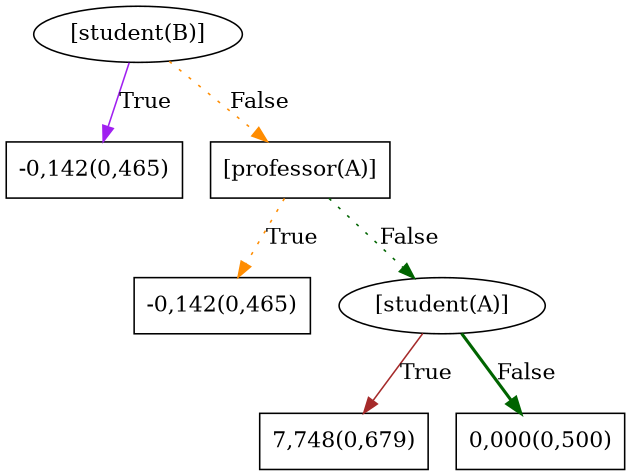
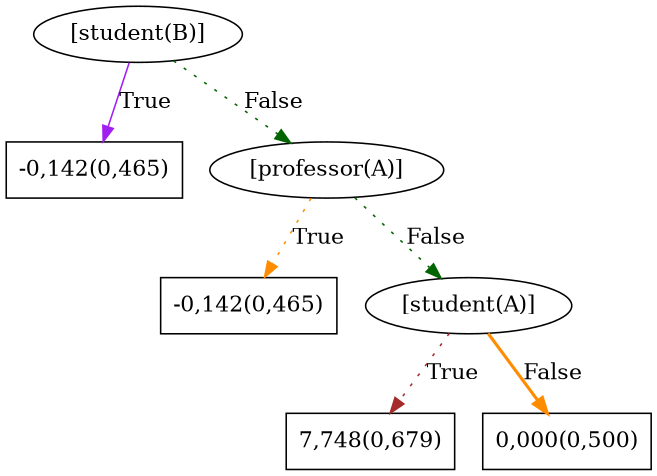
(212, 96) -> (226, 97)
(300, 170) -> (327, 170)
(398, 367) -> (424, 367)
(486, 367) -> (513, 367)
